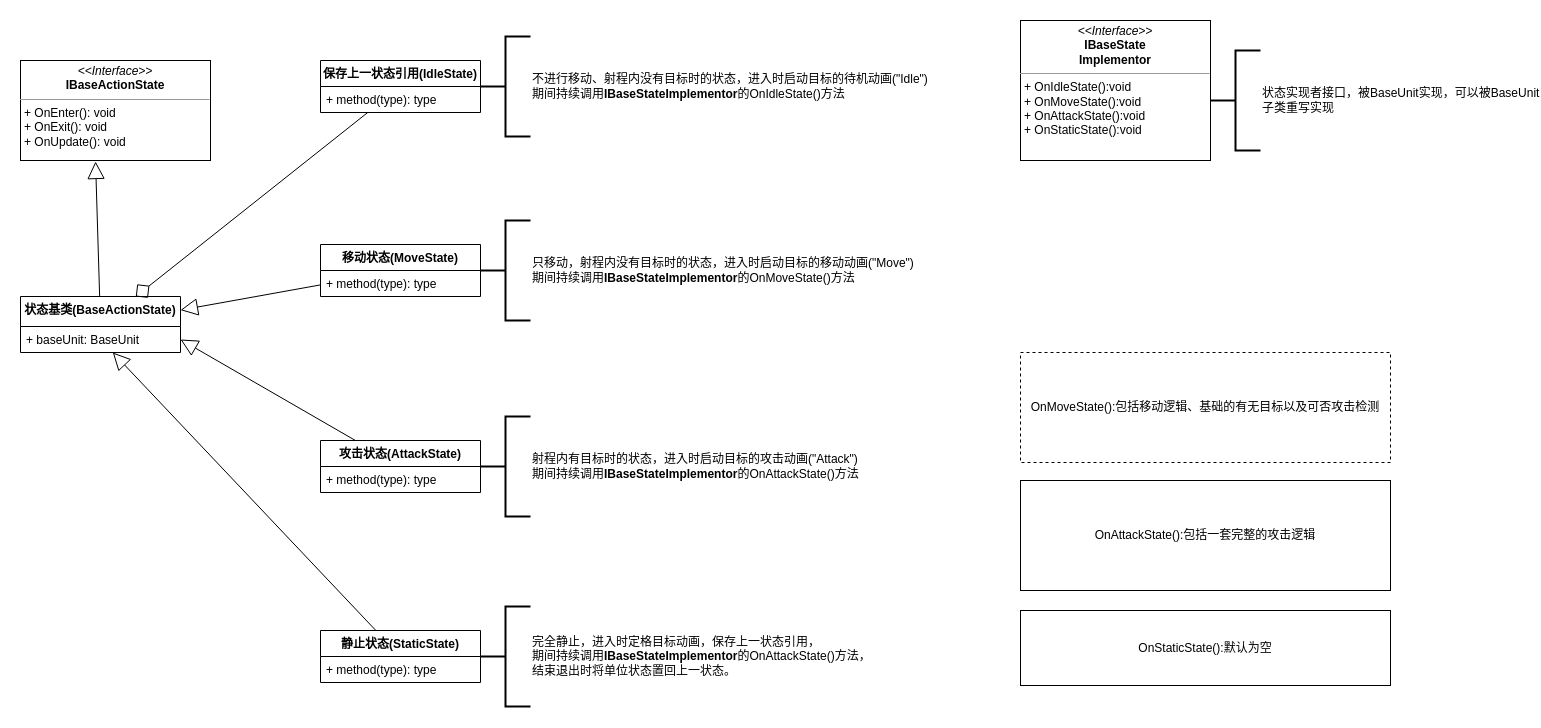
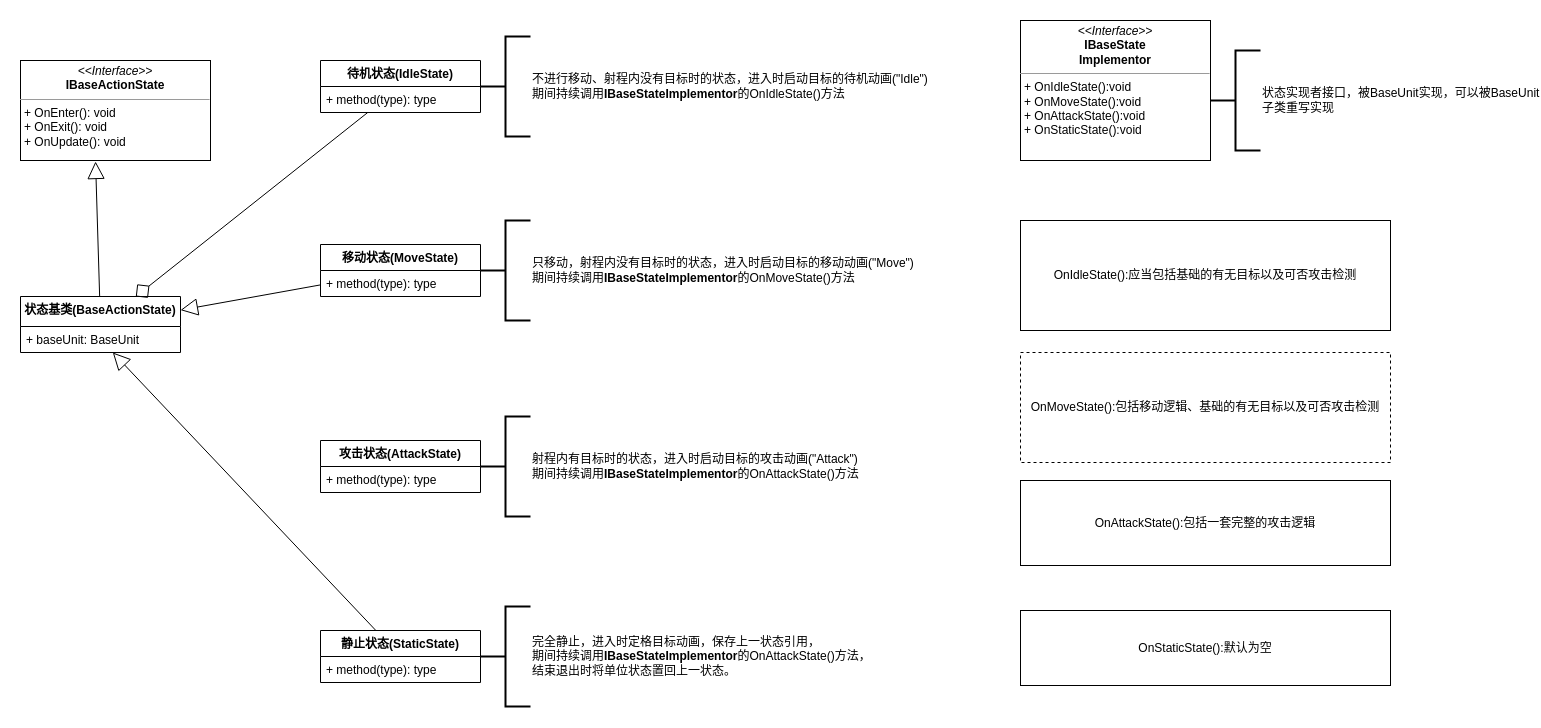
(400, 74) -> (400, 74)
none -> (1206, 276)
(275, 394) -> none
(1206, 536) -> (1206, 523)
